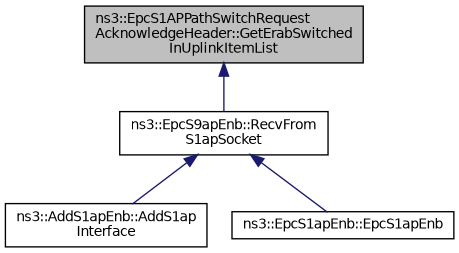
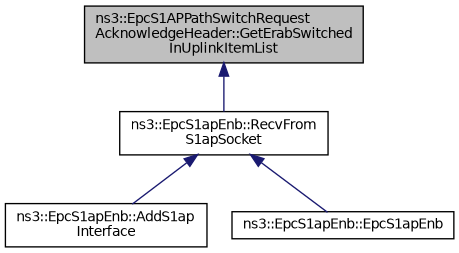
(224, 133) -> (224, 133)
(106, 225) -> (106, 225)
